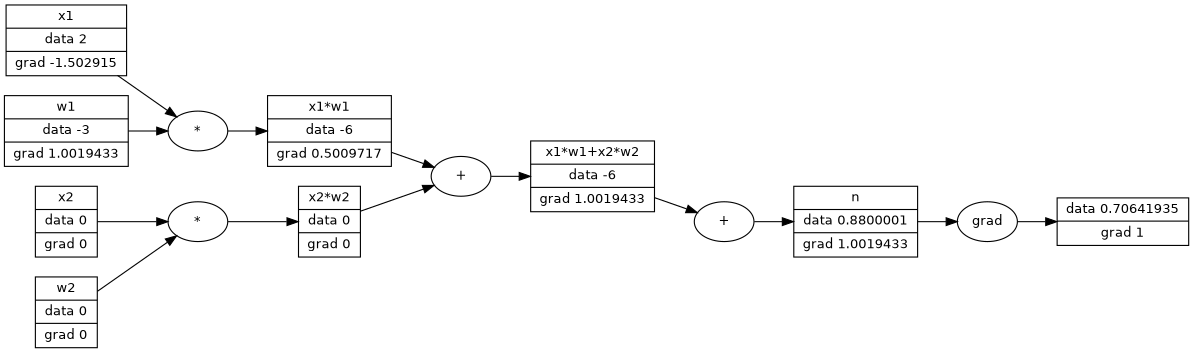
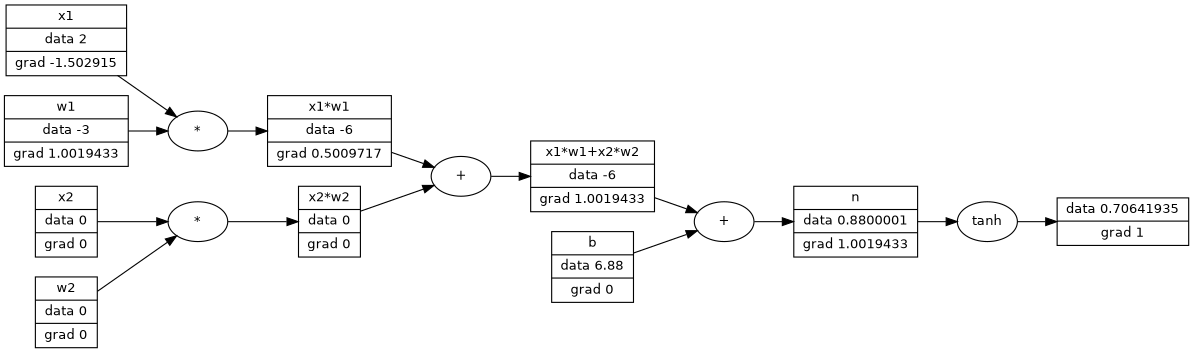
(987, 222) -> (987, 222)
none -> (593, 267)
